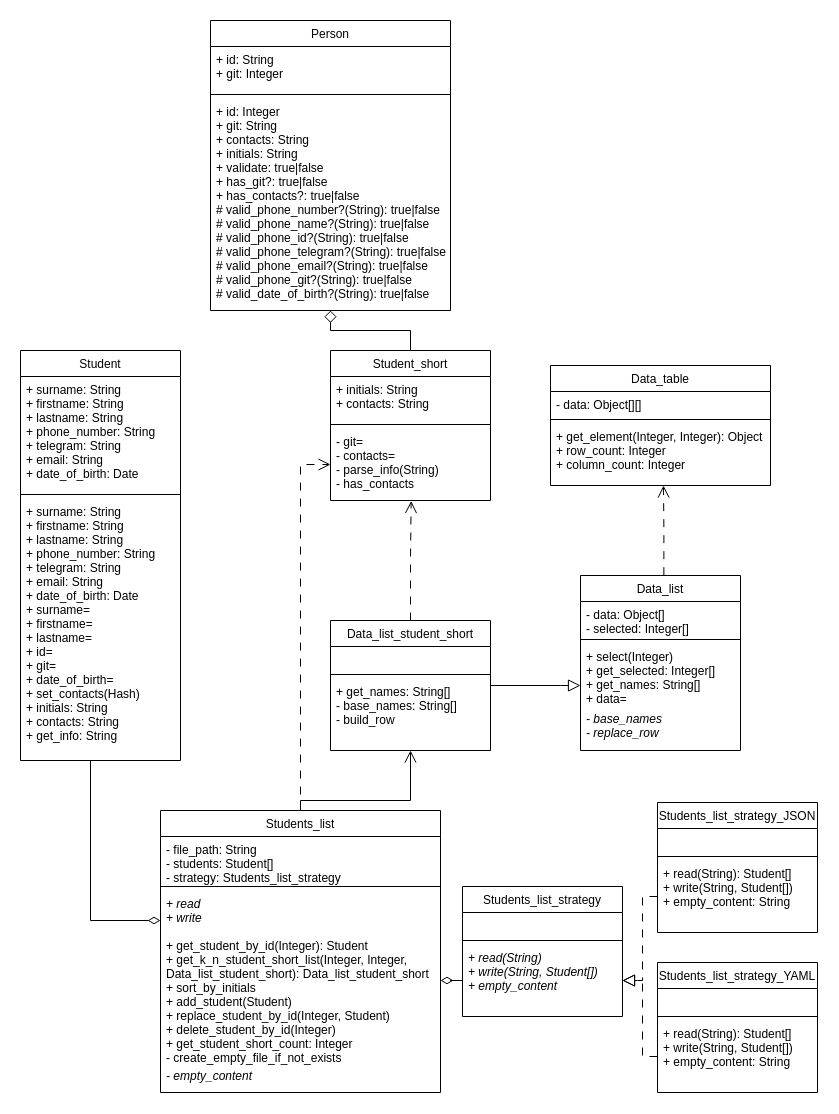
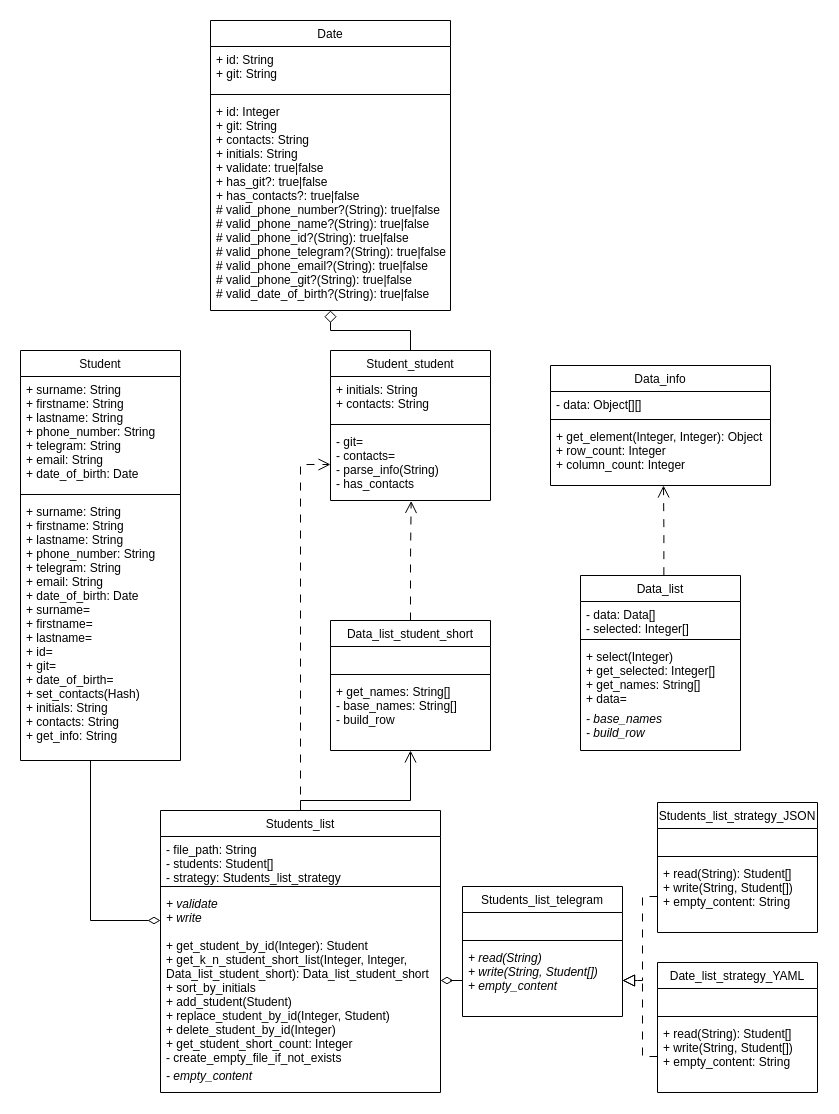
(330, 34) -> (330, 34)
(249, 60) -> (249, 60)
(410, 364) -> (410, 364)
(660, 379) -> (660, 379)
(635, 615) -> (628, 615)
(530, 686) -> none
(625, 719) -> (625, 719)
(542, 900) -> (542, 900)
(185, 904) -> (195, 904)
(737, 976) -> (737, 976)
